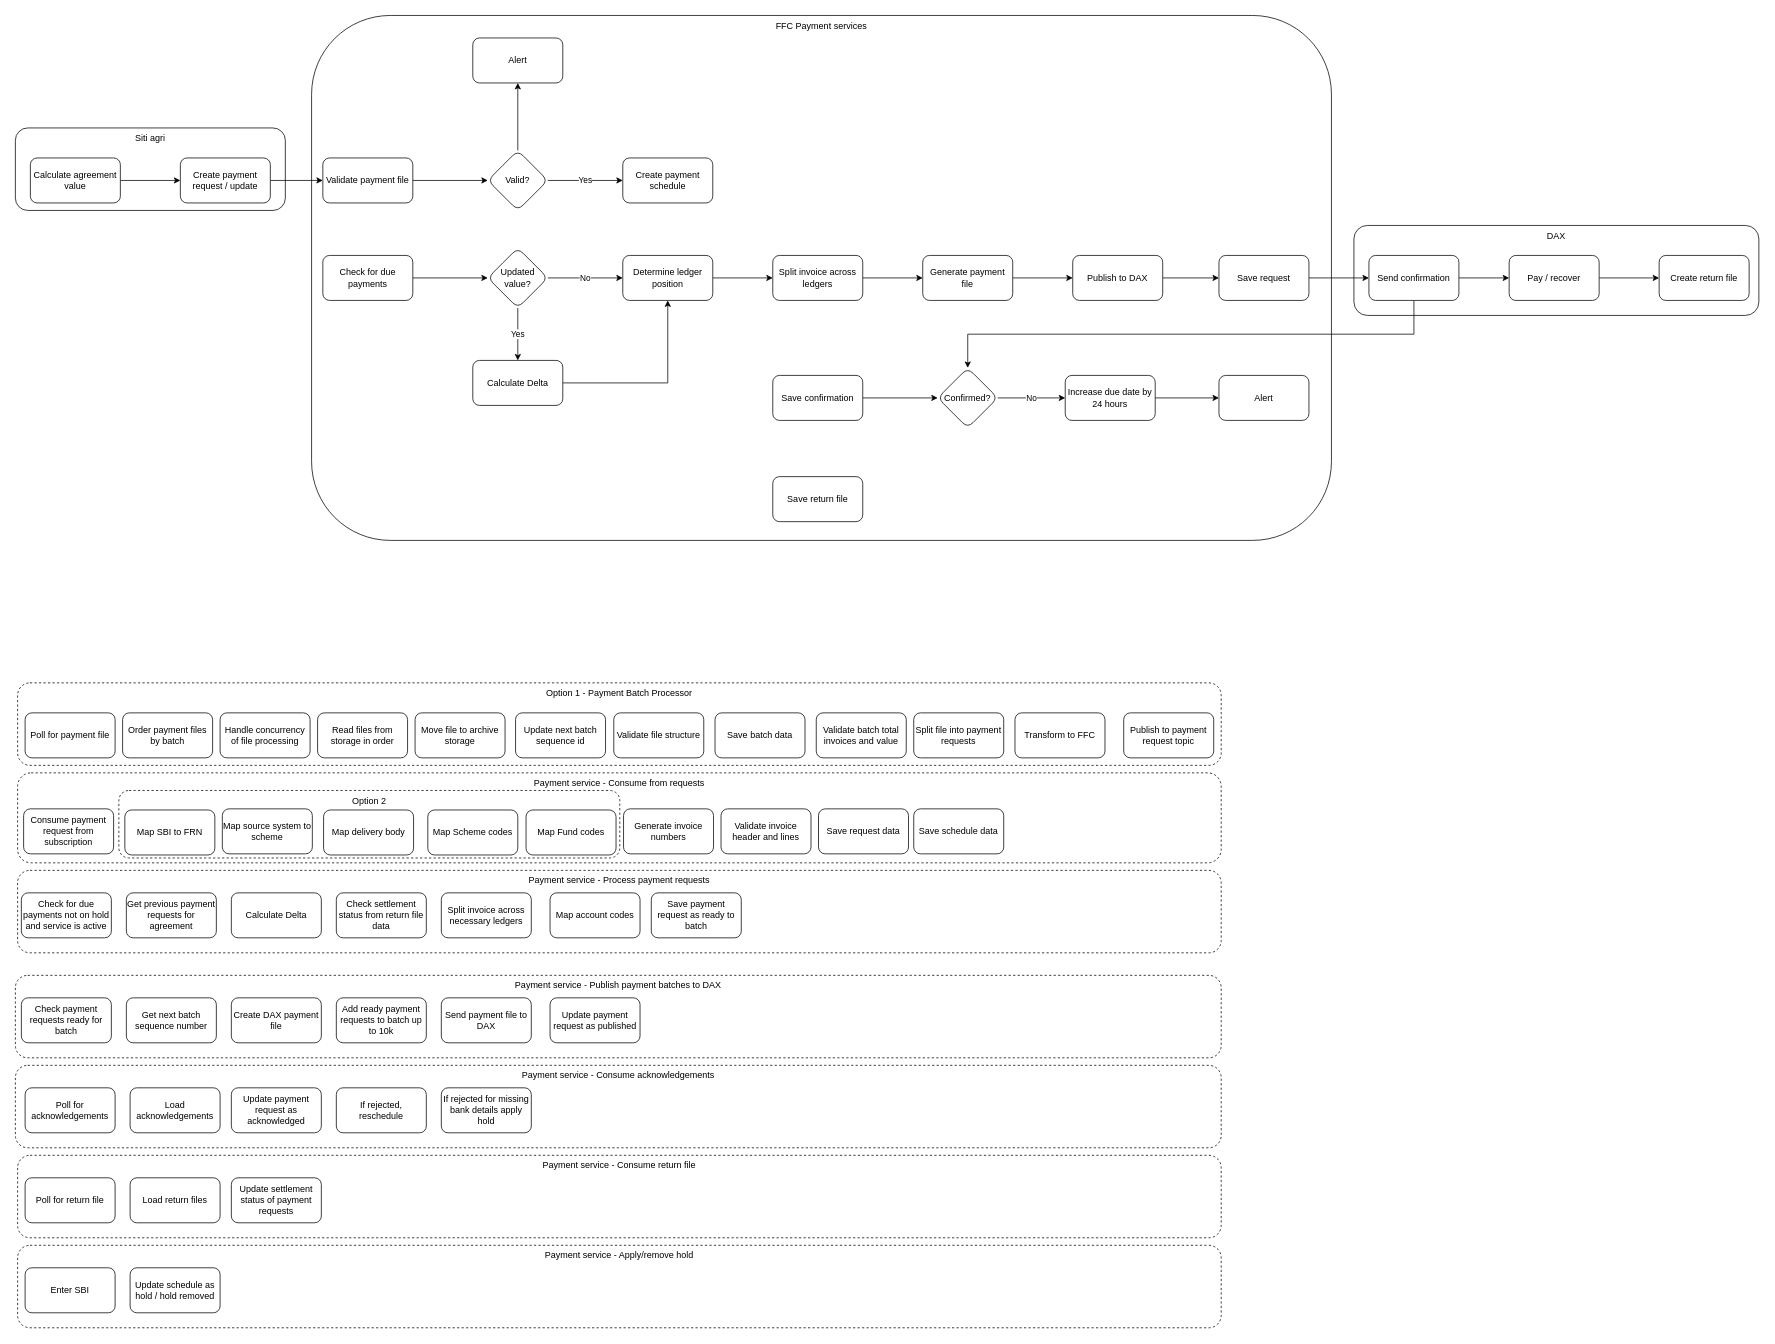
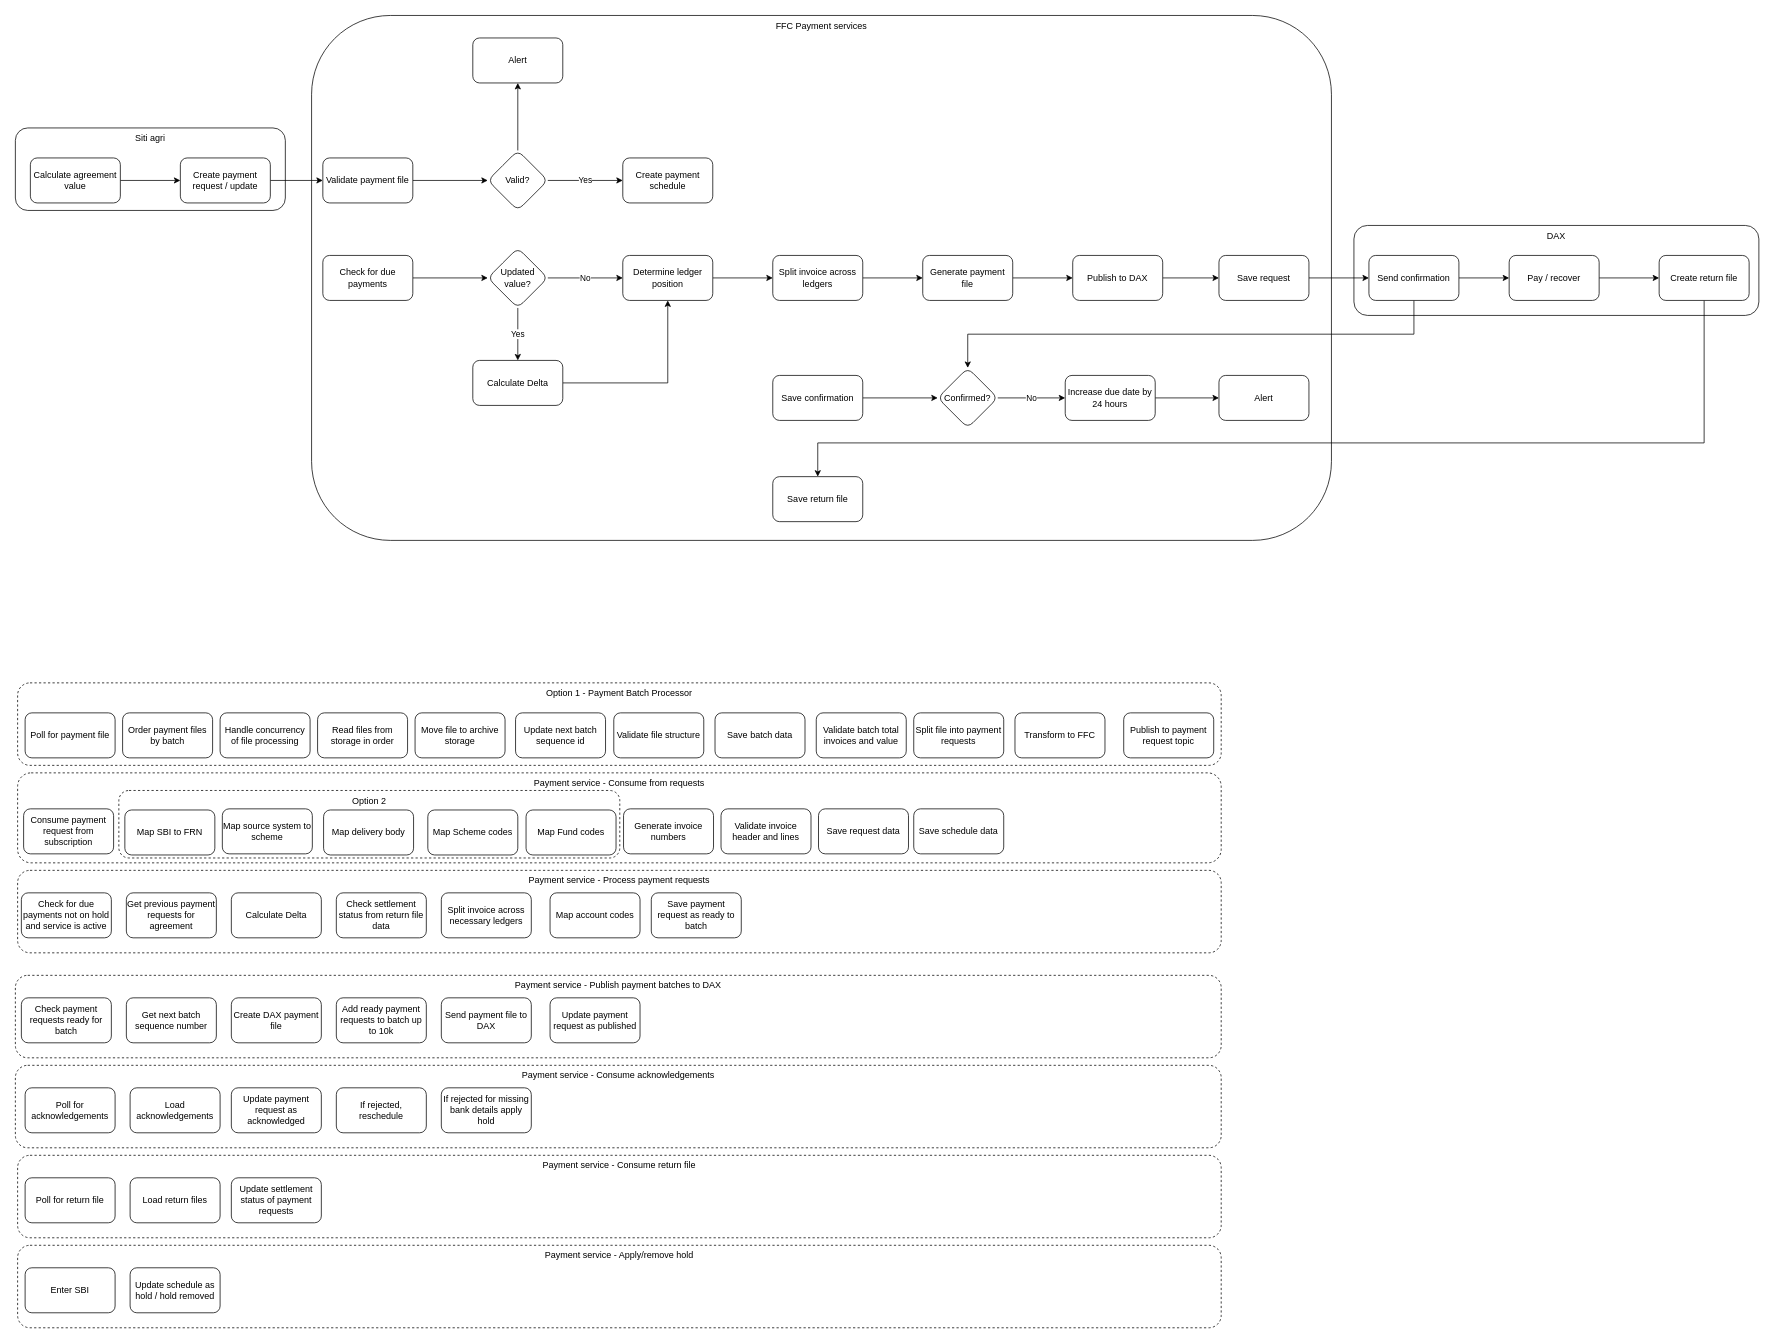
none -> (818, 456)
